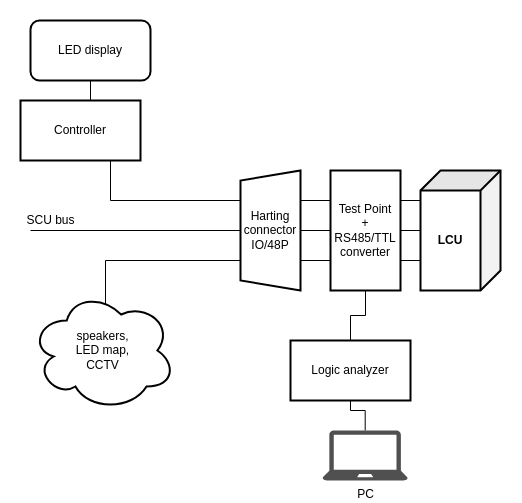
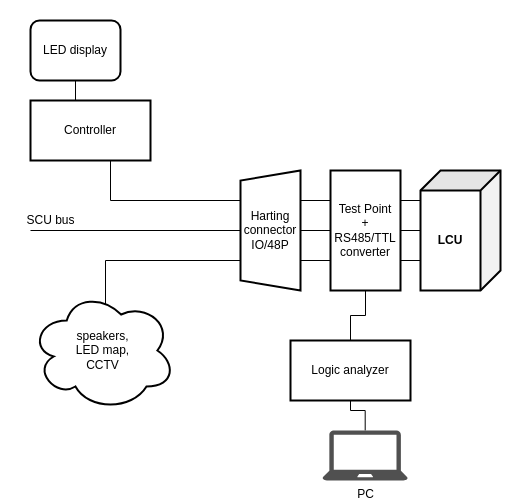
(91, 51) -> (76, 51)
(81, 131) -> (91, 131)
